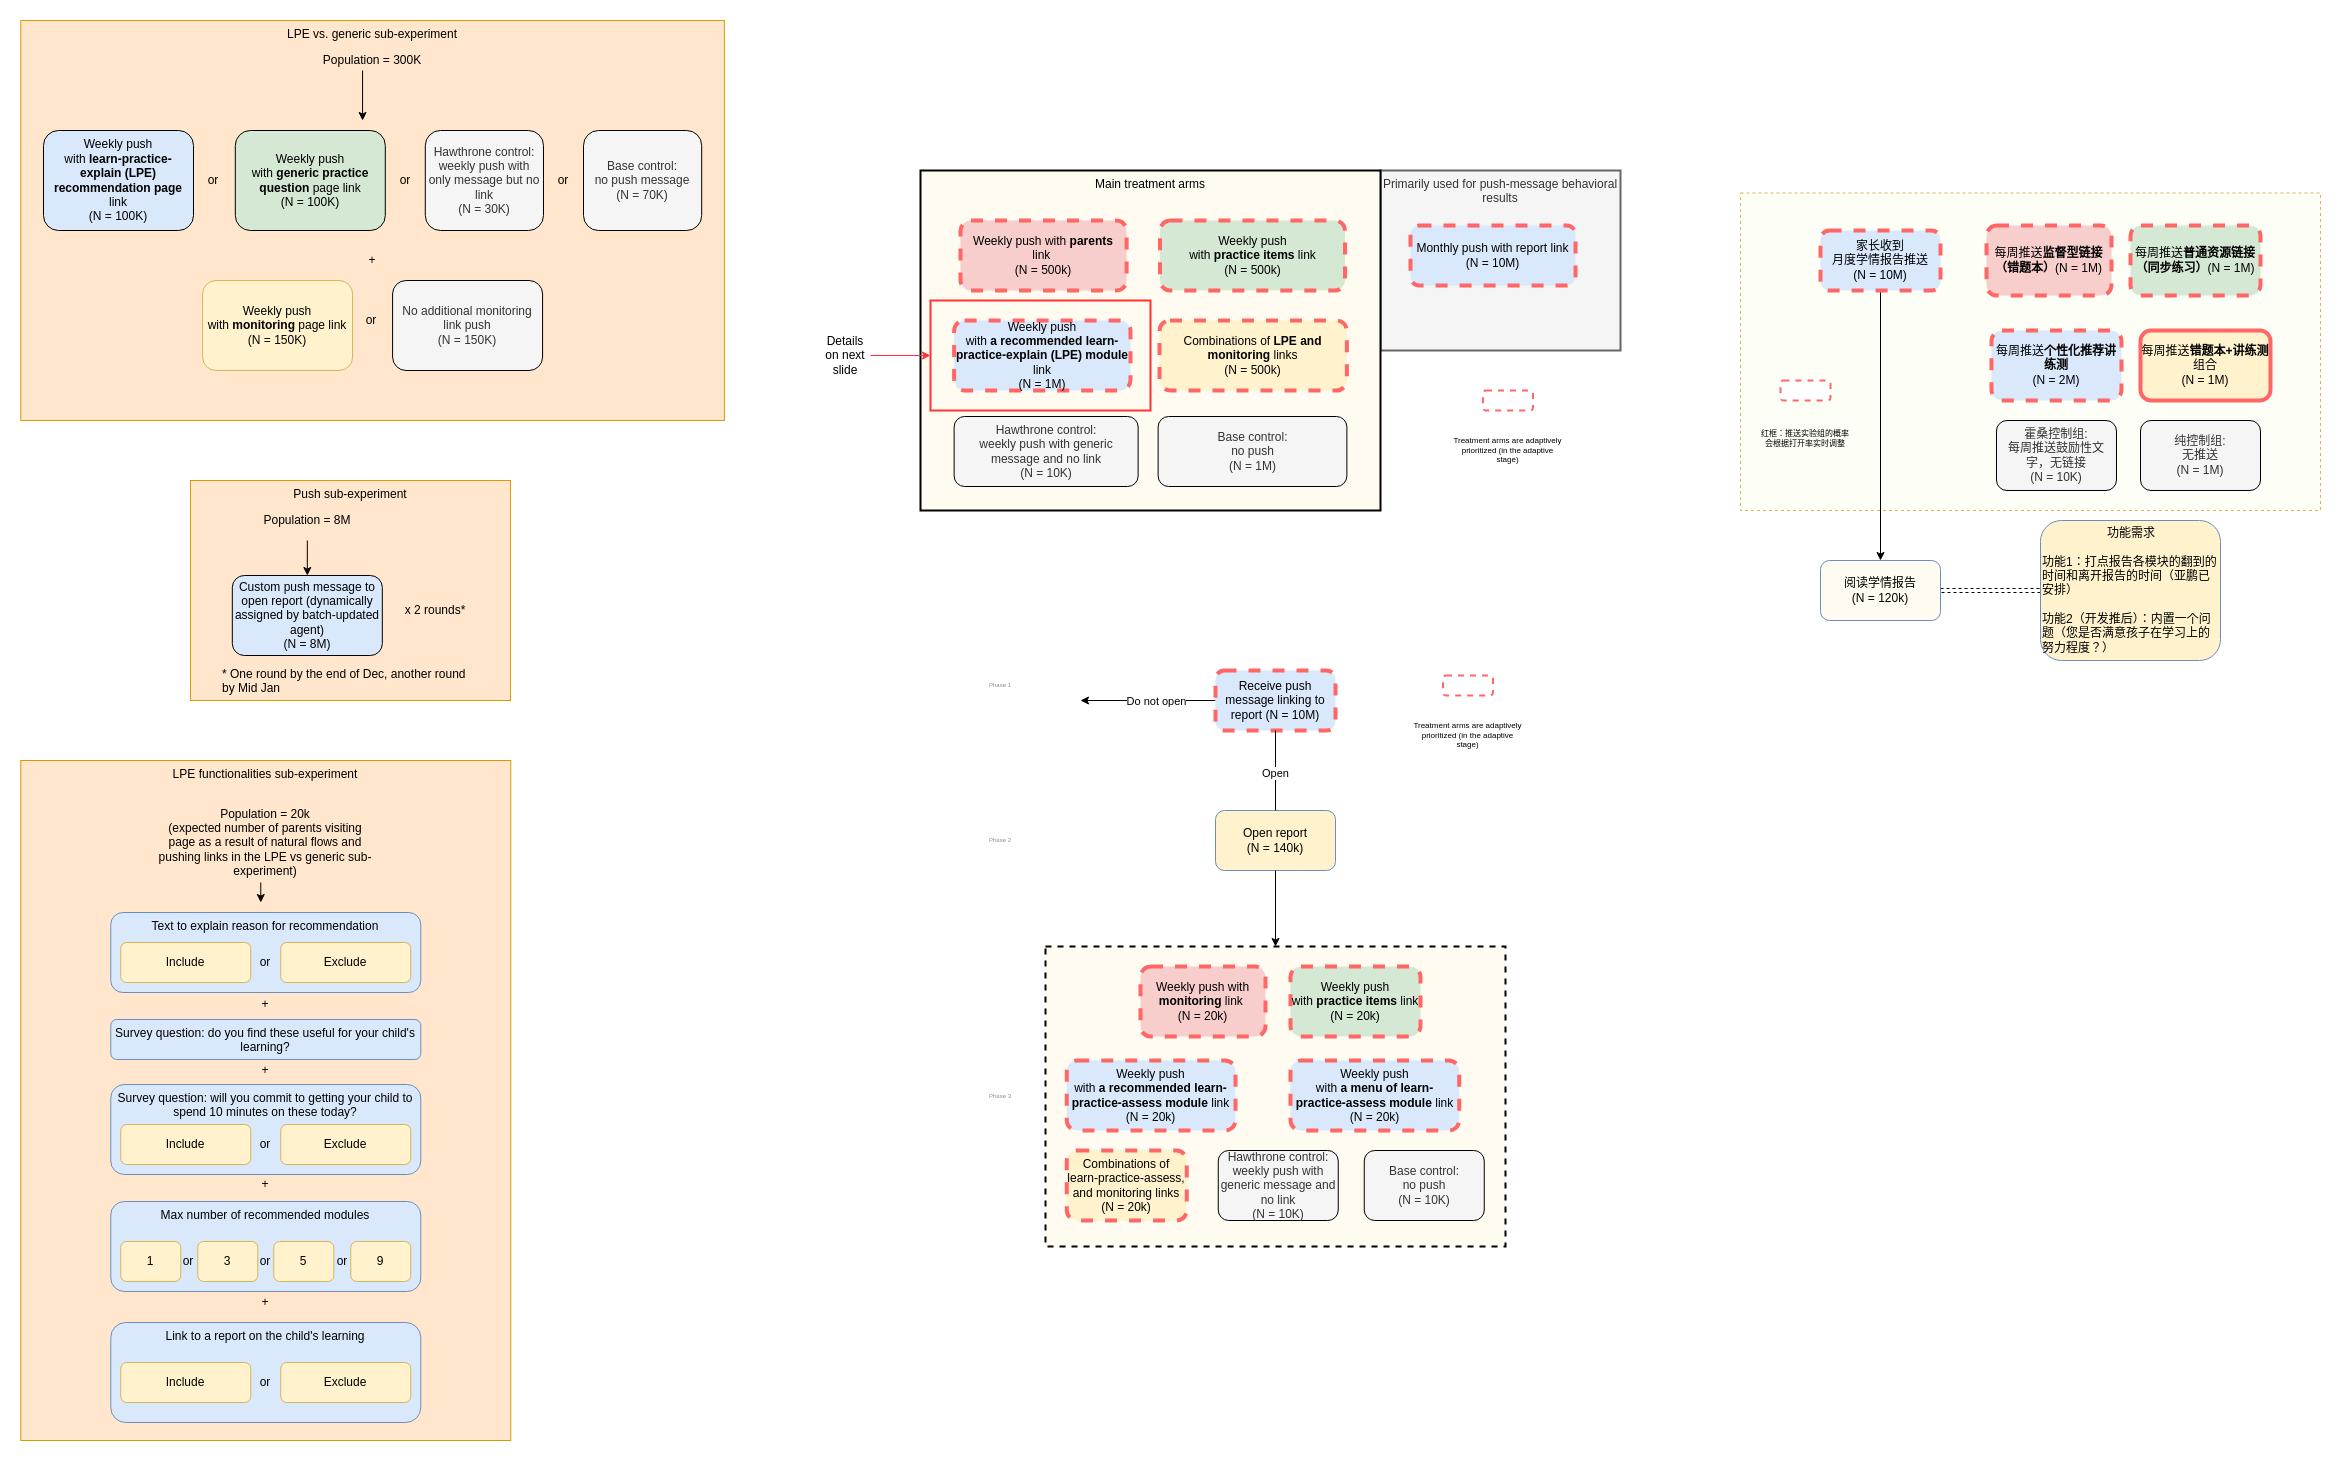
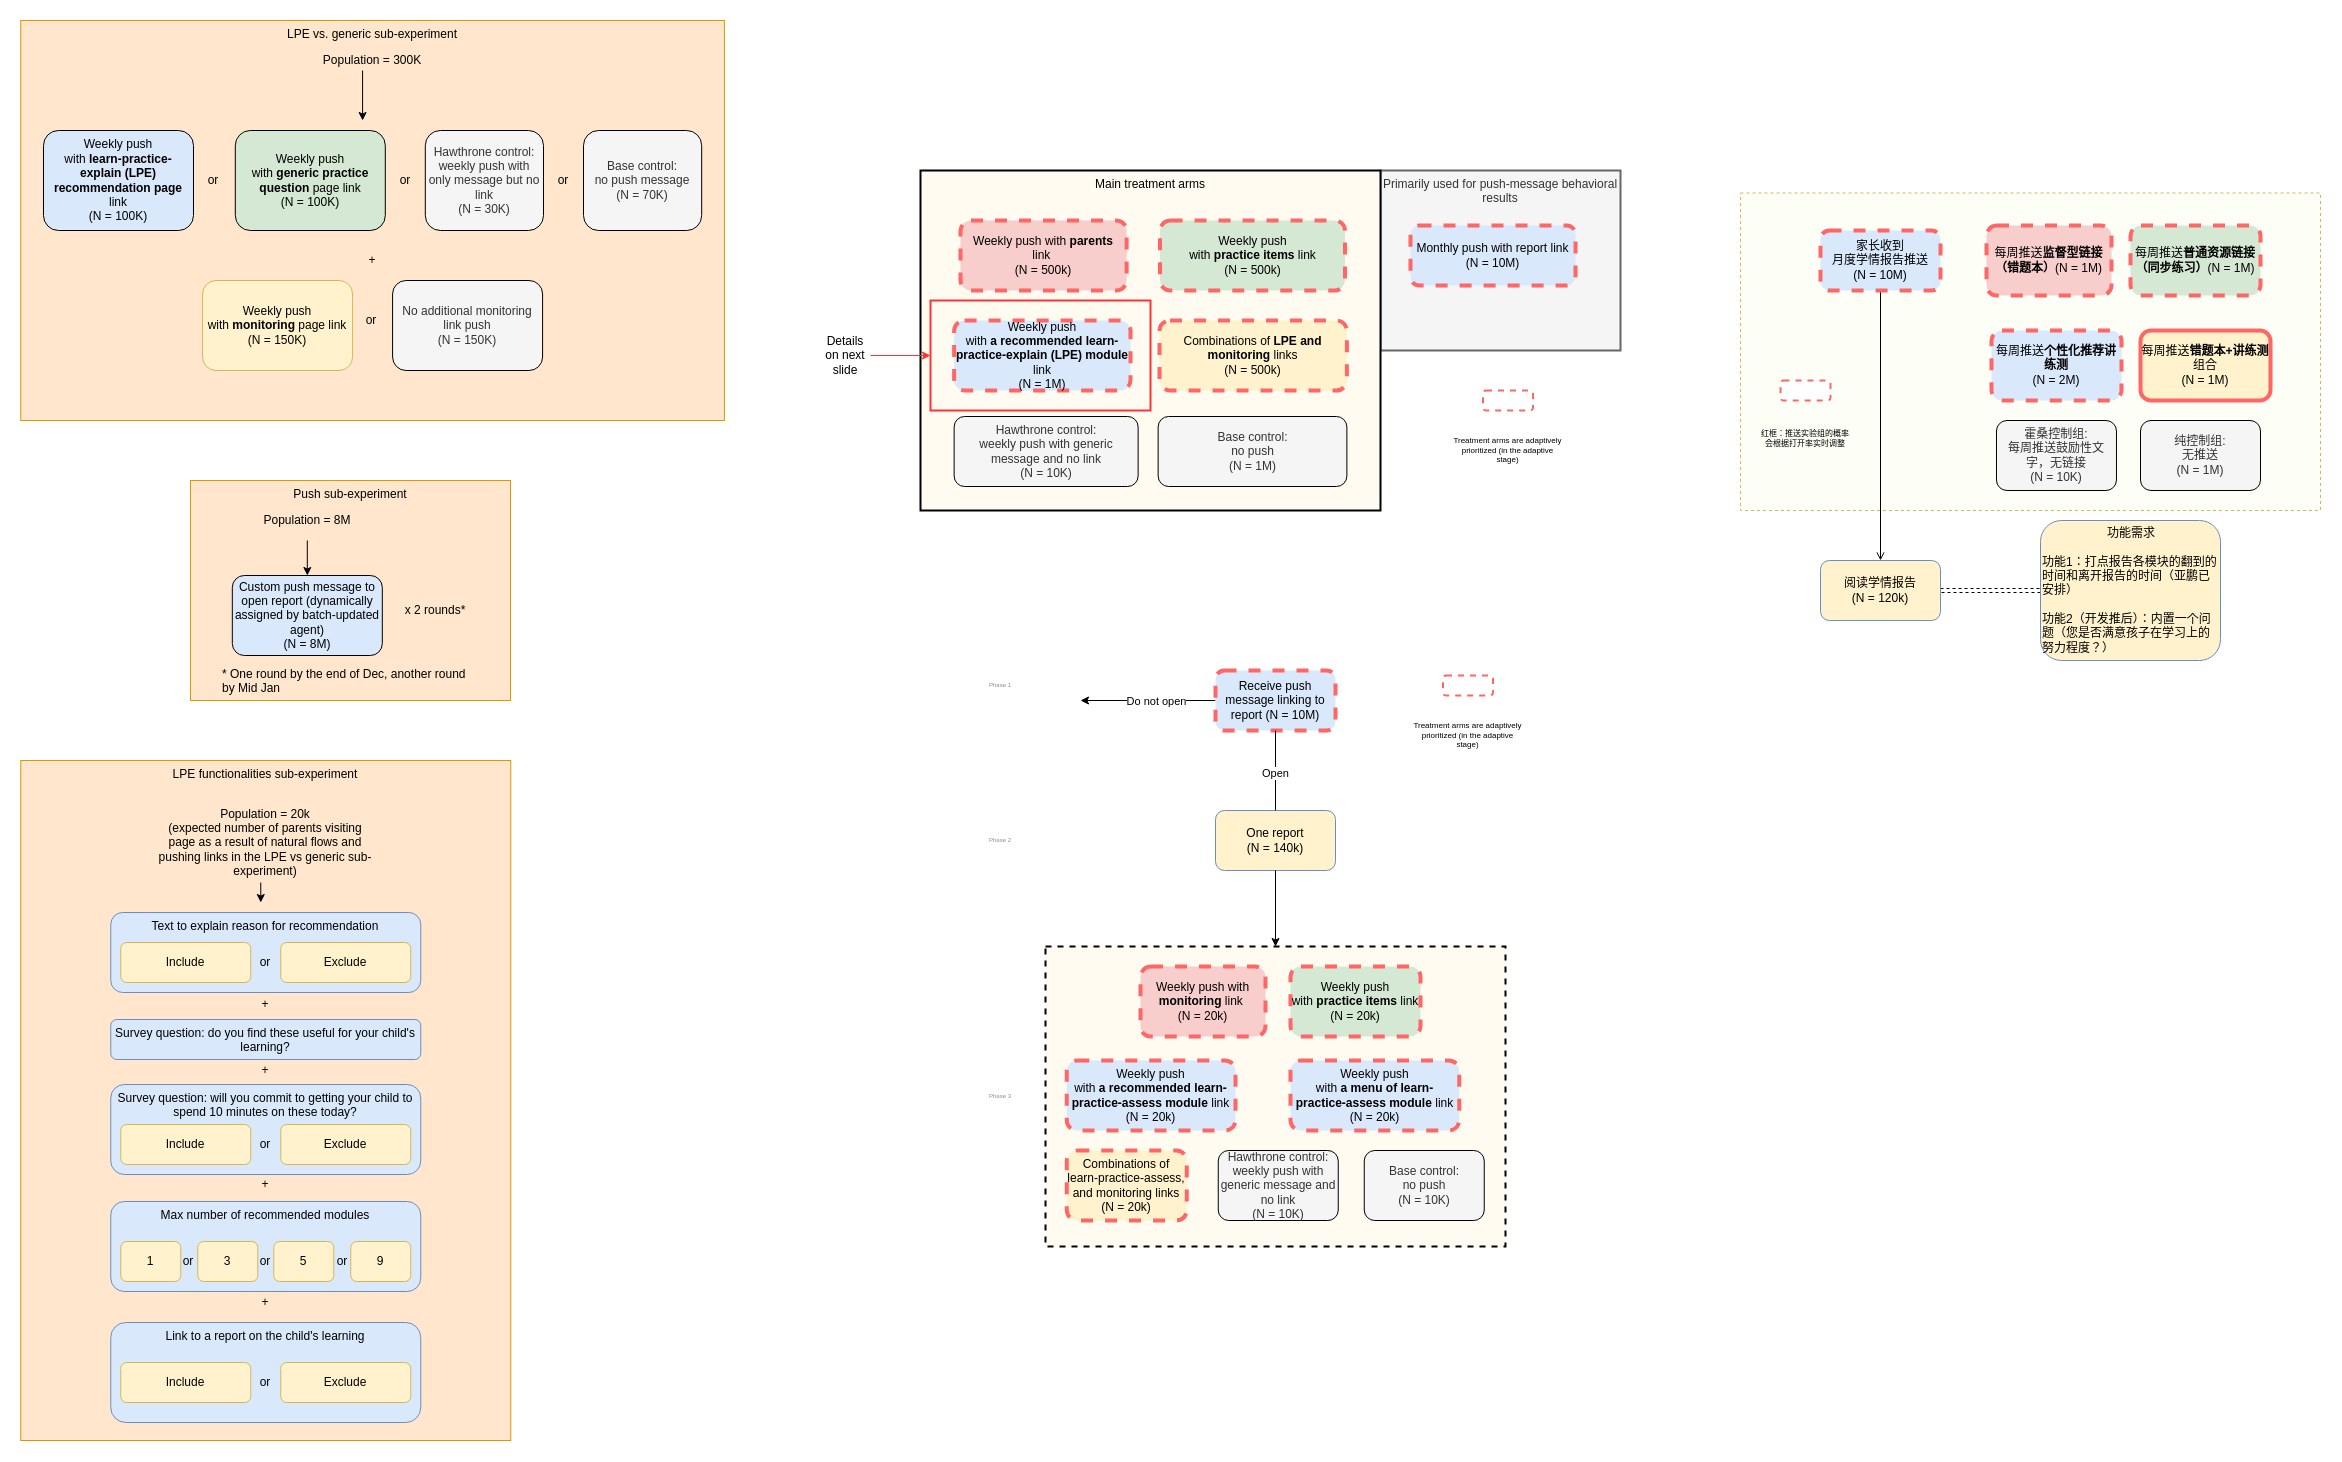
(1881, 552) -> (1881, 554)
(1881, 591) -> (1881, 591)
(1276, 841) -> (1276, 841)
